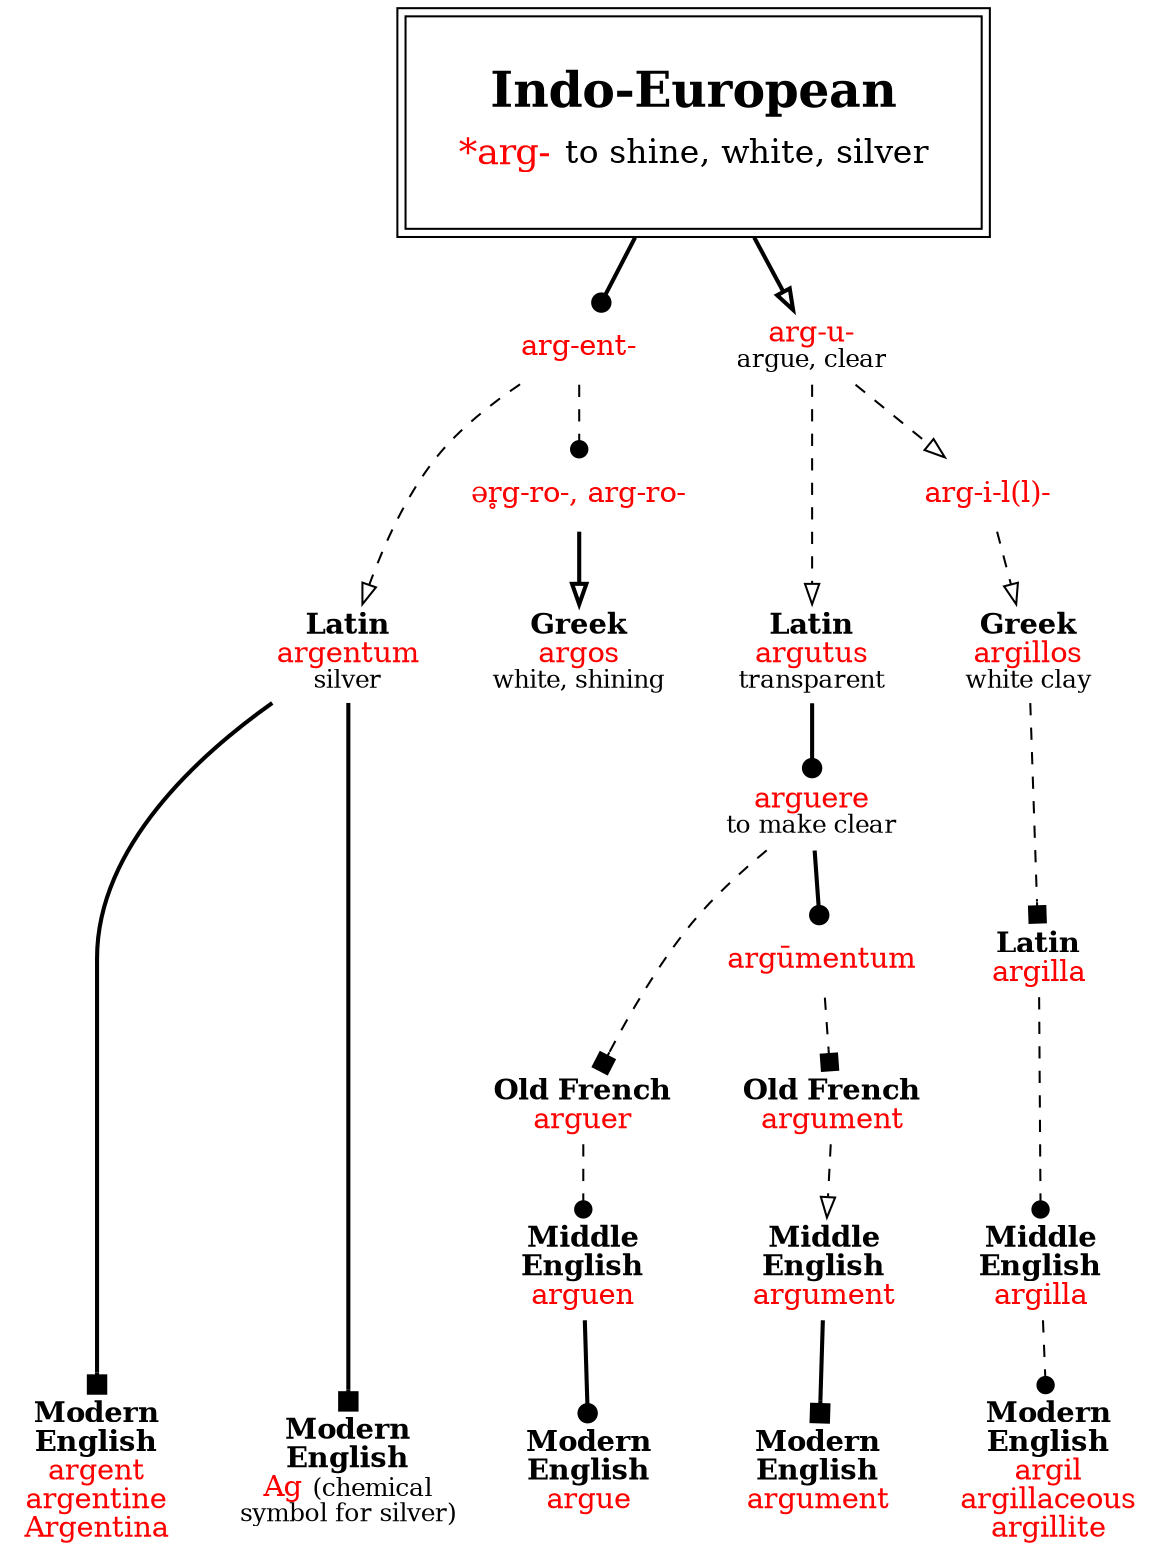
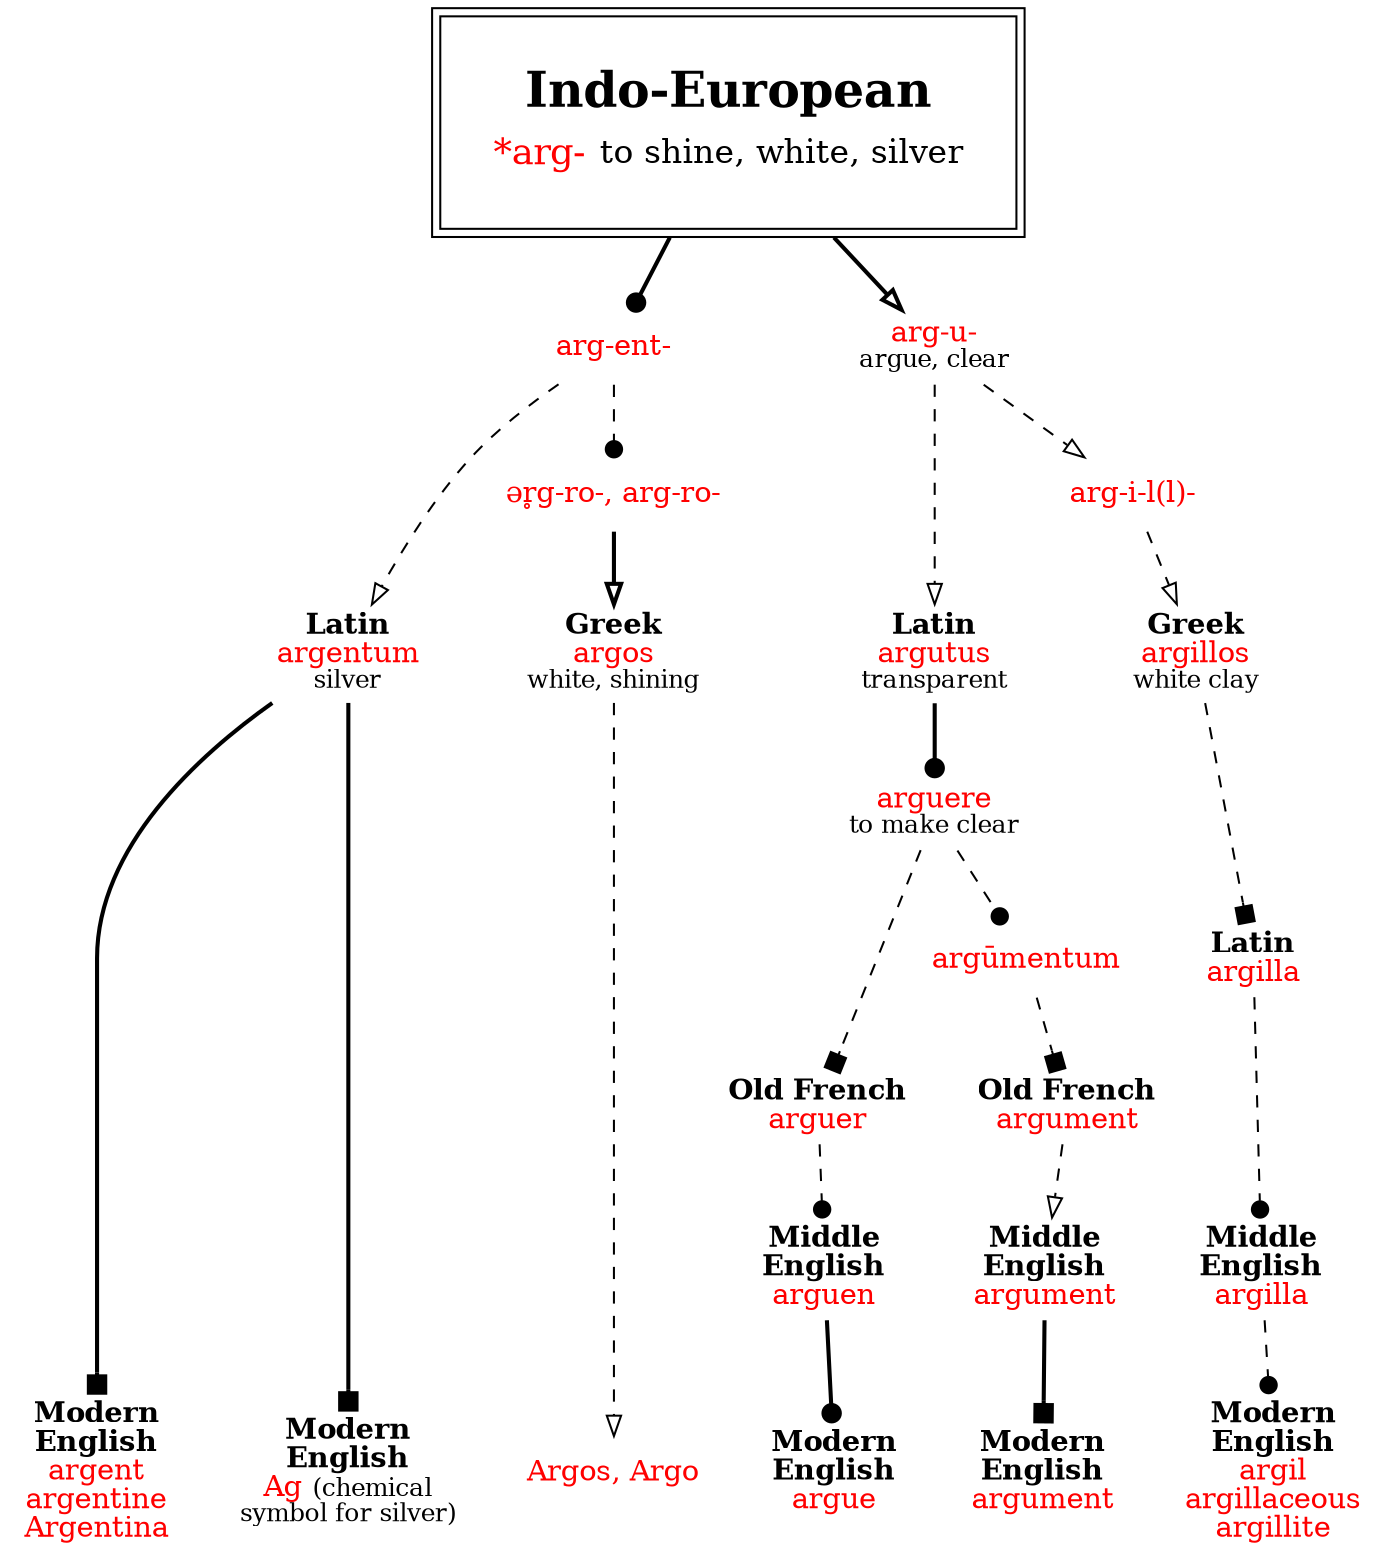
(817, 879) -> (976, 880)
none -> (614, 1473)
